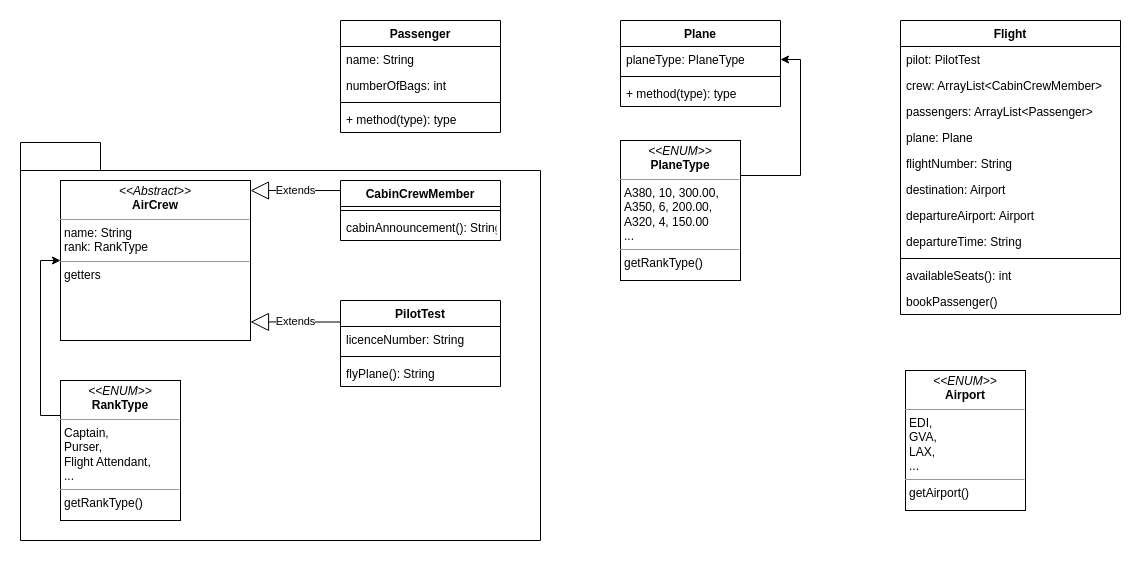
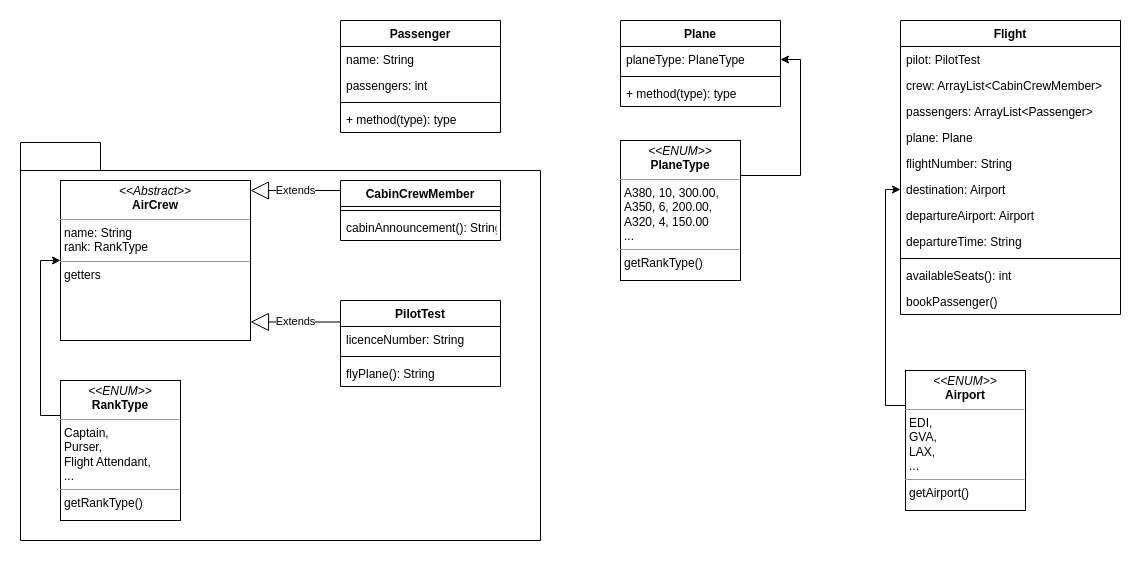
(398, 86) -> (392, 86)
none -> (886, 304)
